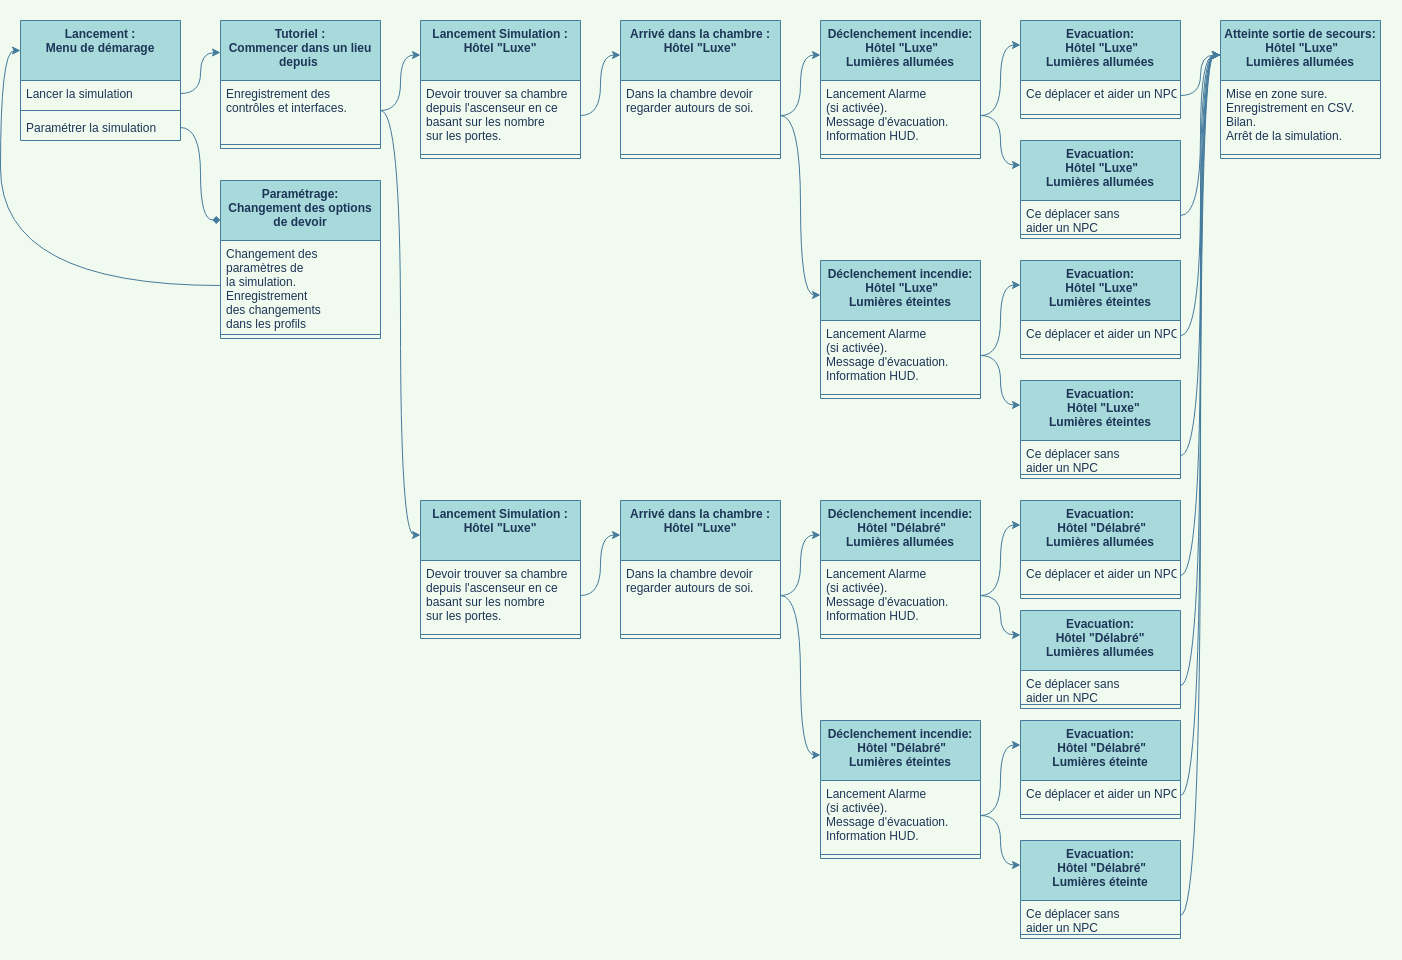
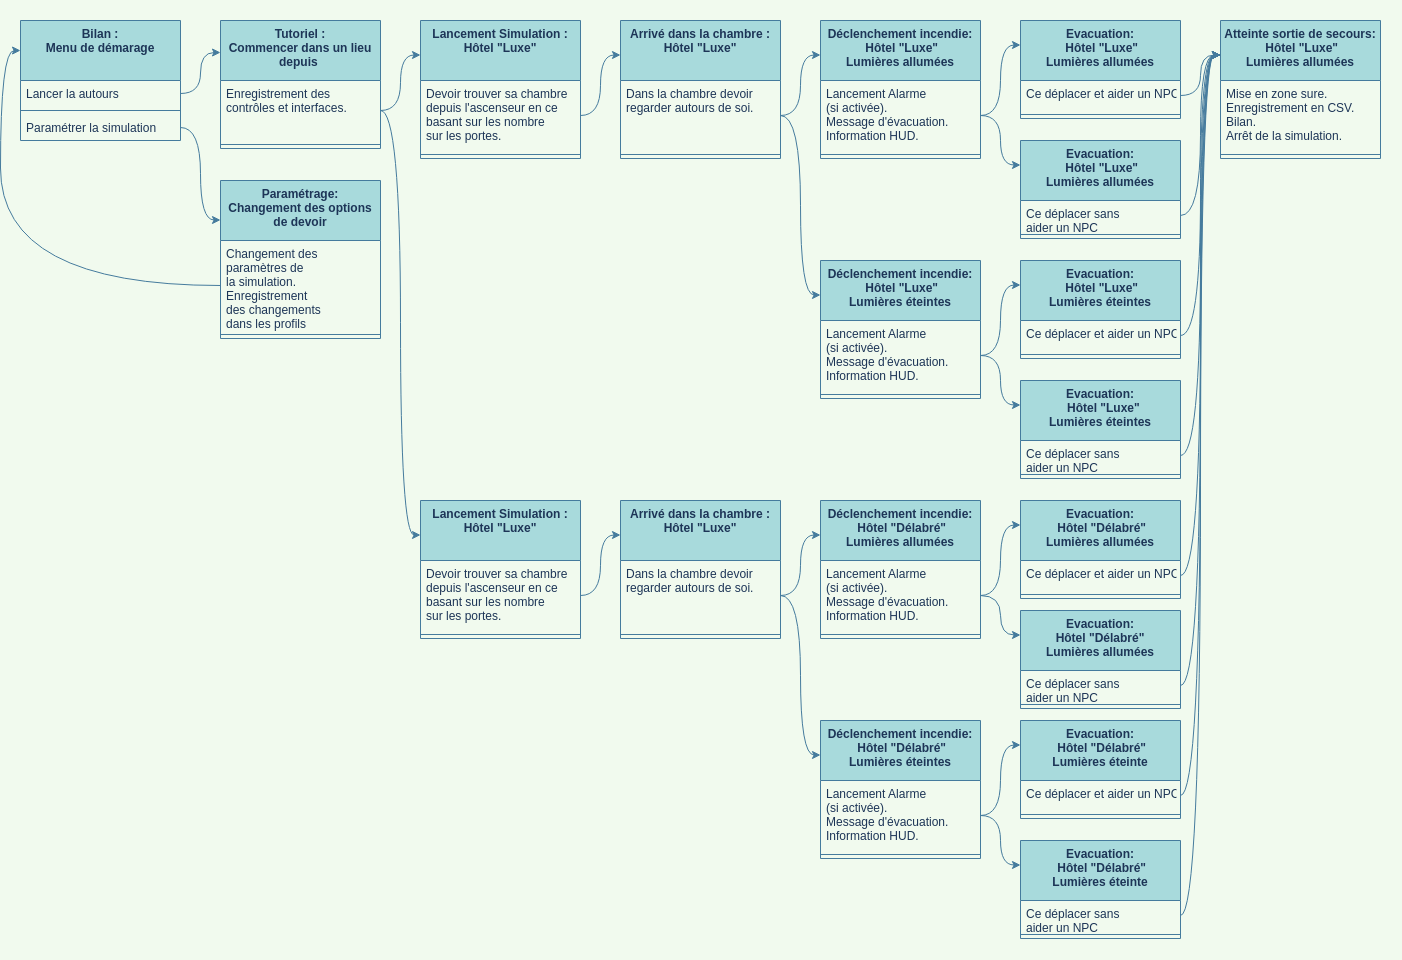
(100, 34) -> (100, 34)
(84, 94) -> (78, 94)
(207, 217) -> (208, 217)
